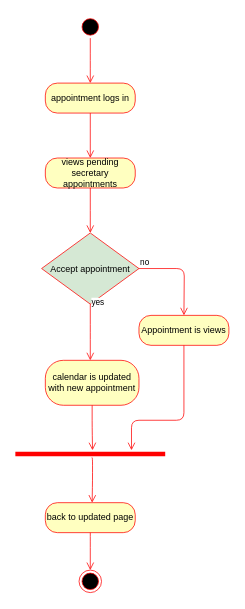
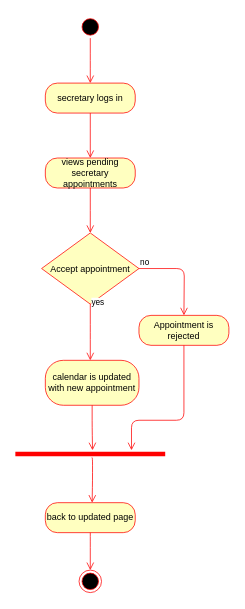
(90, 98) -> (90, 98)
(90, 269) -> (90, 269)
(184, 330) -> (184, 330)
